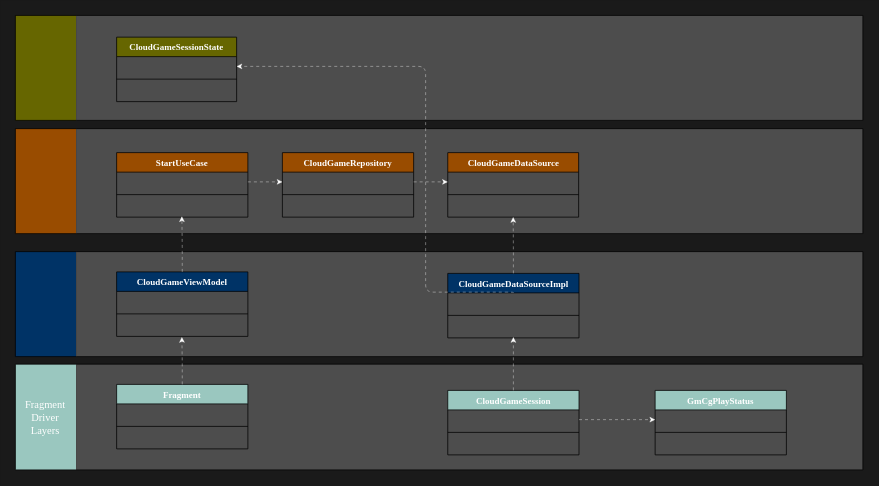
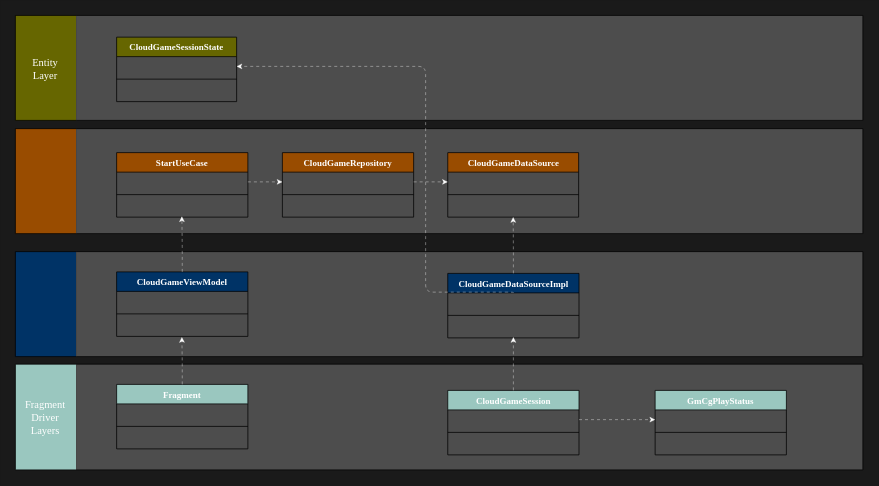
none -> (45, 69)
